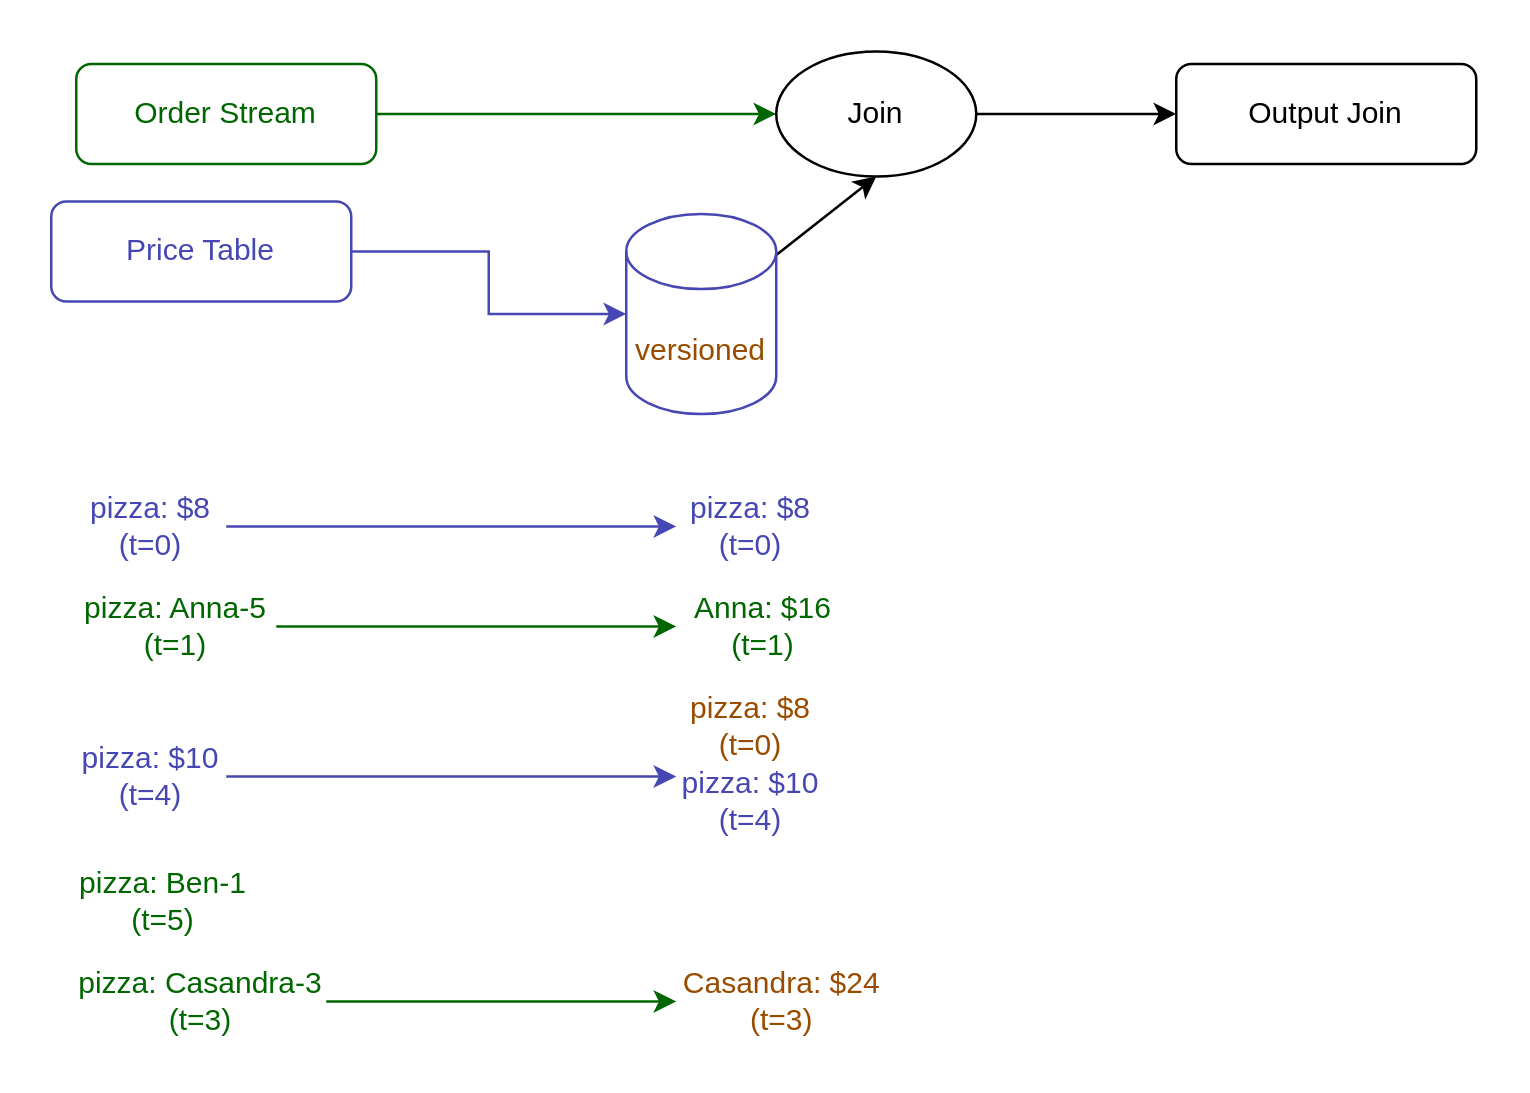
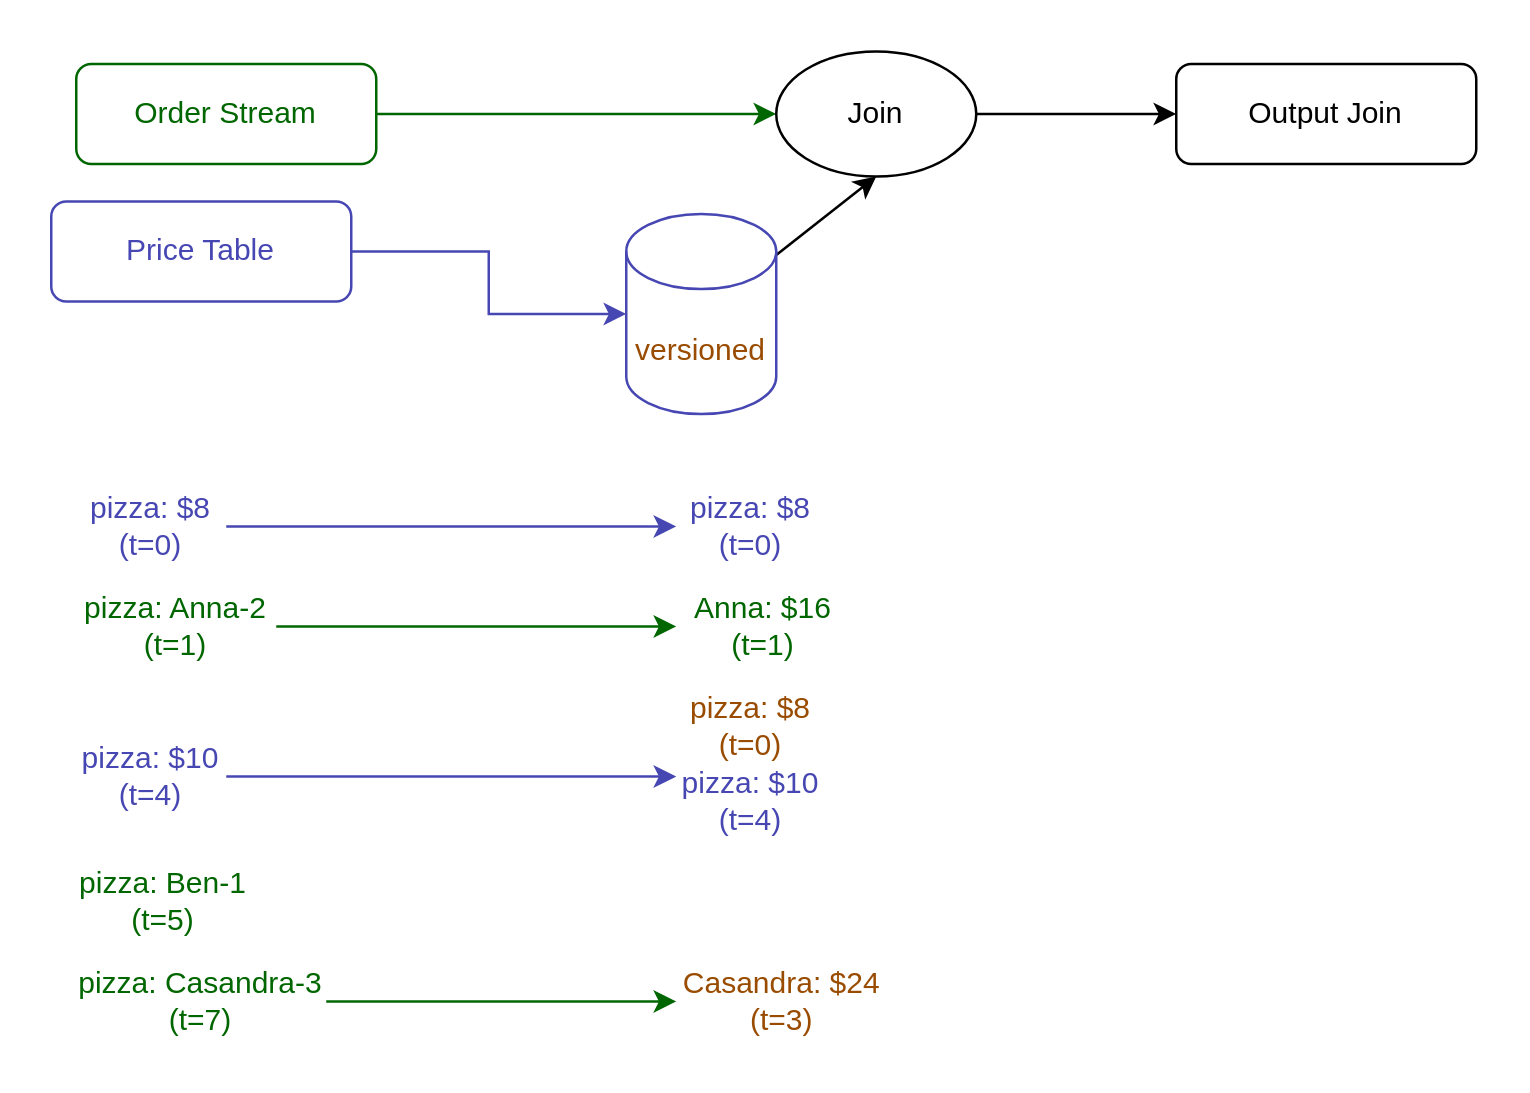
(176, 626) -> (176, 626)
(201, 1001) -> (201, 1001)
